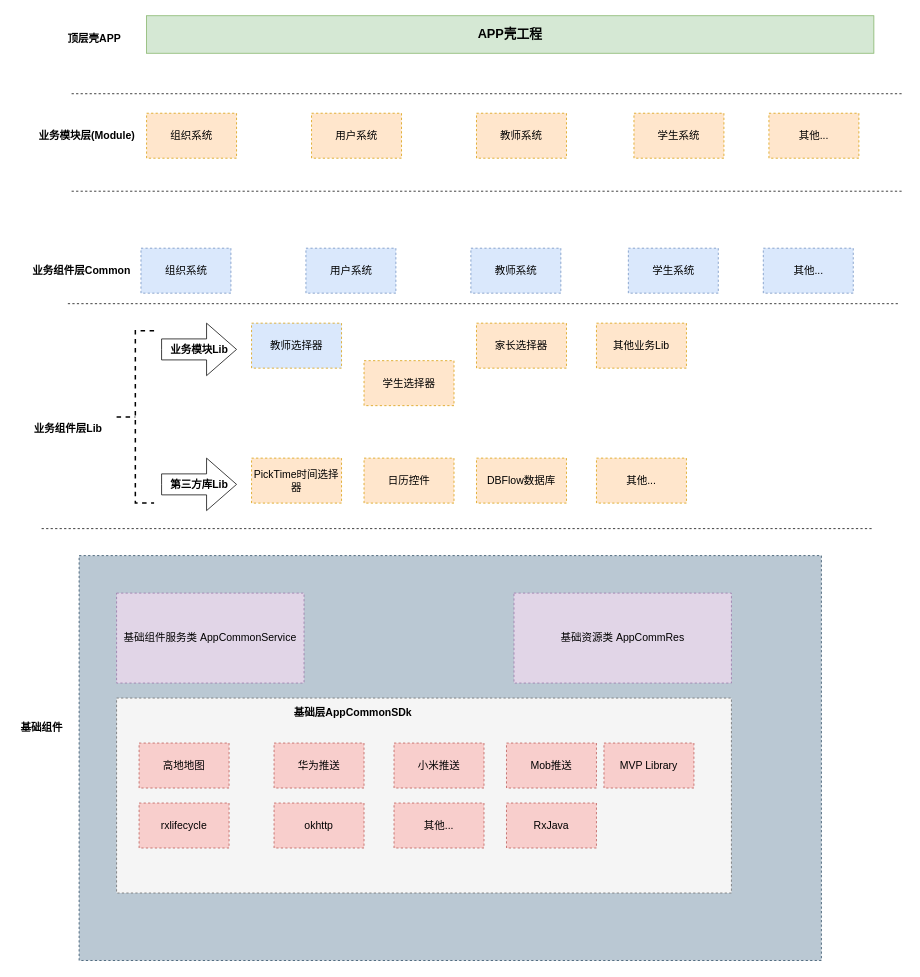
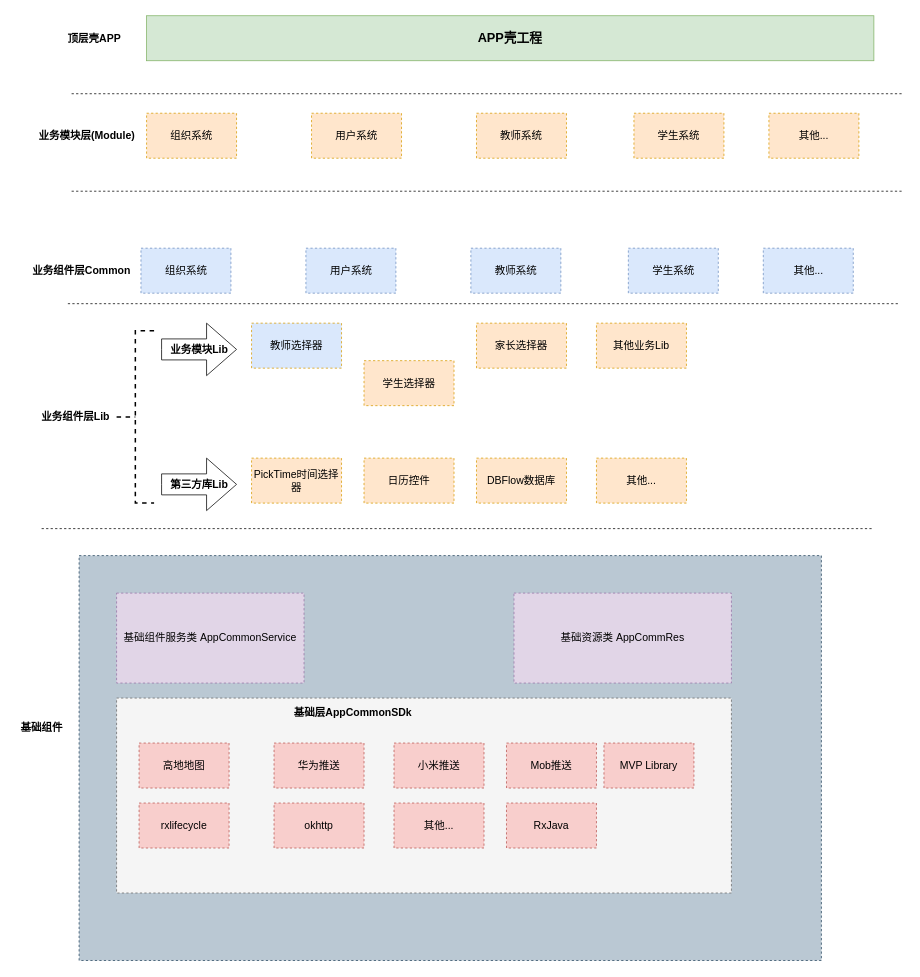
(510, 34) -> (510, 38)
(68, 428) -> (75, 417)
